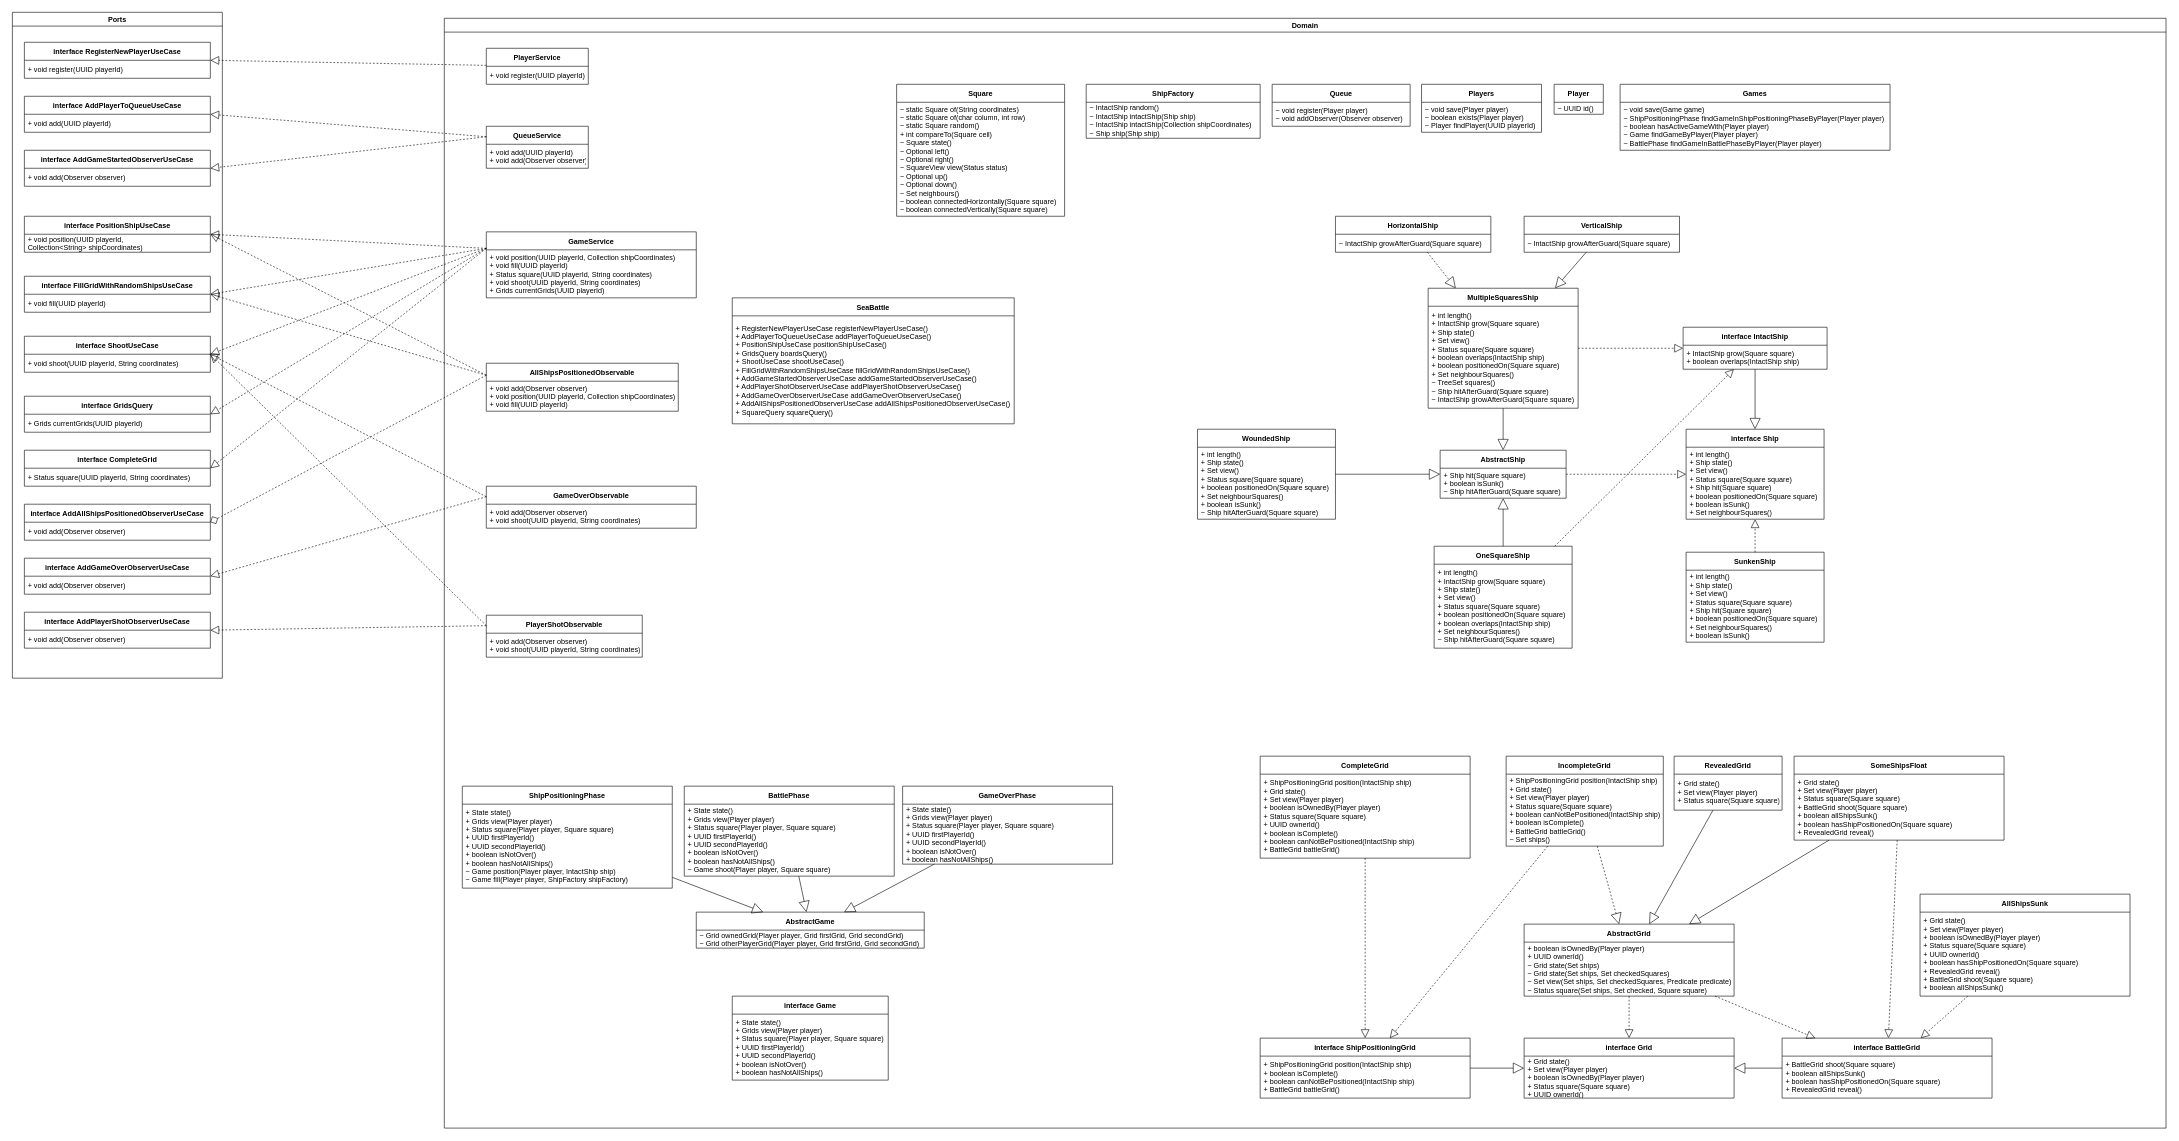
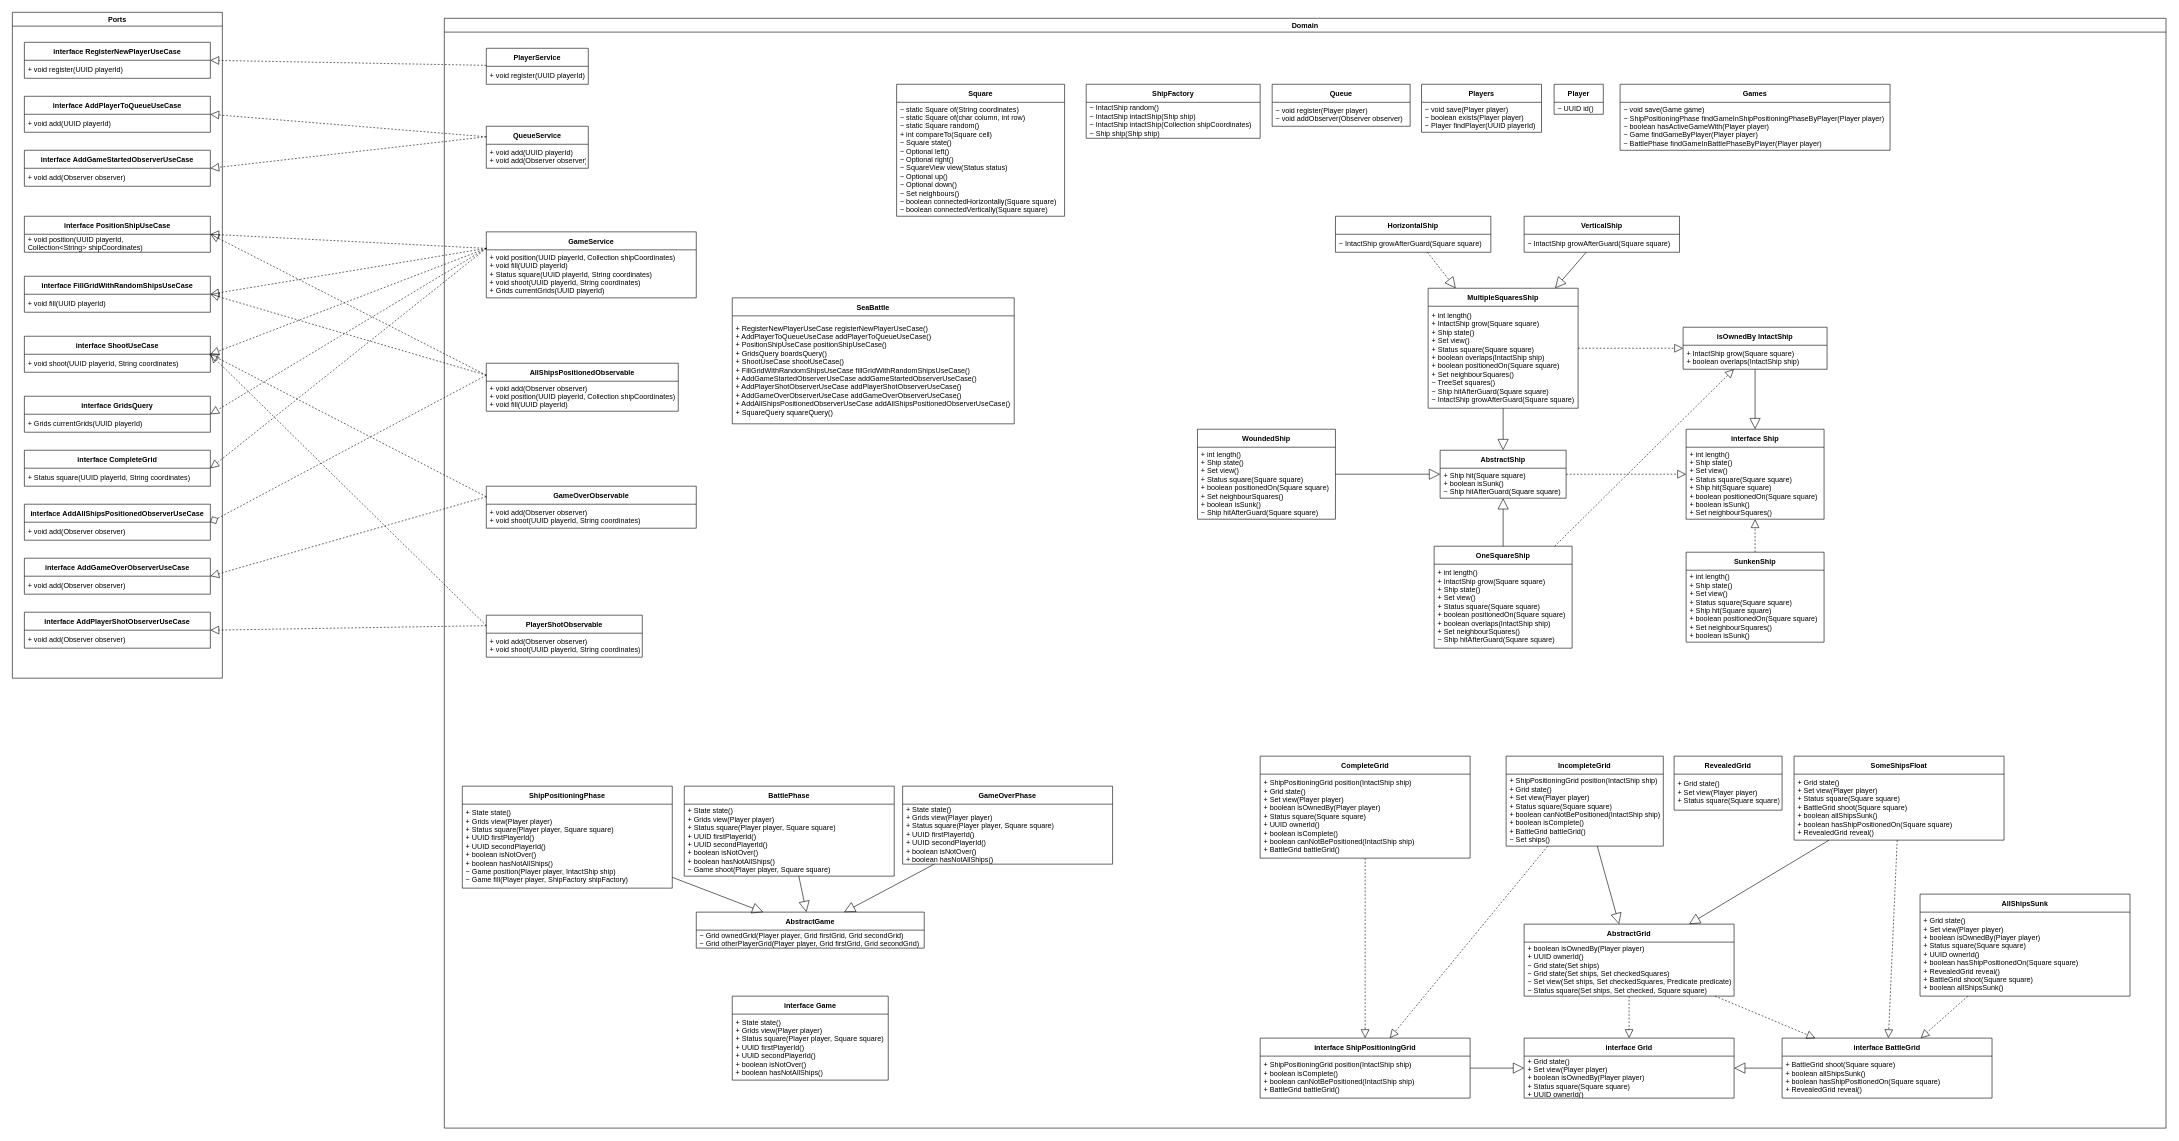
(1755, 337) -> (1755, 337)
(1684, 863) -> none
(1607, 880) -> (1607, 880)
